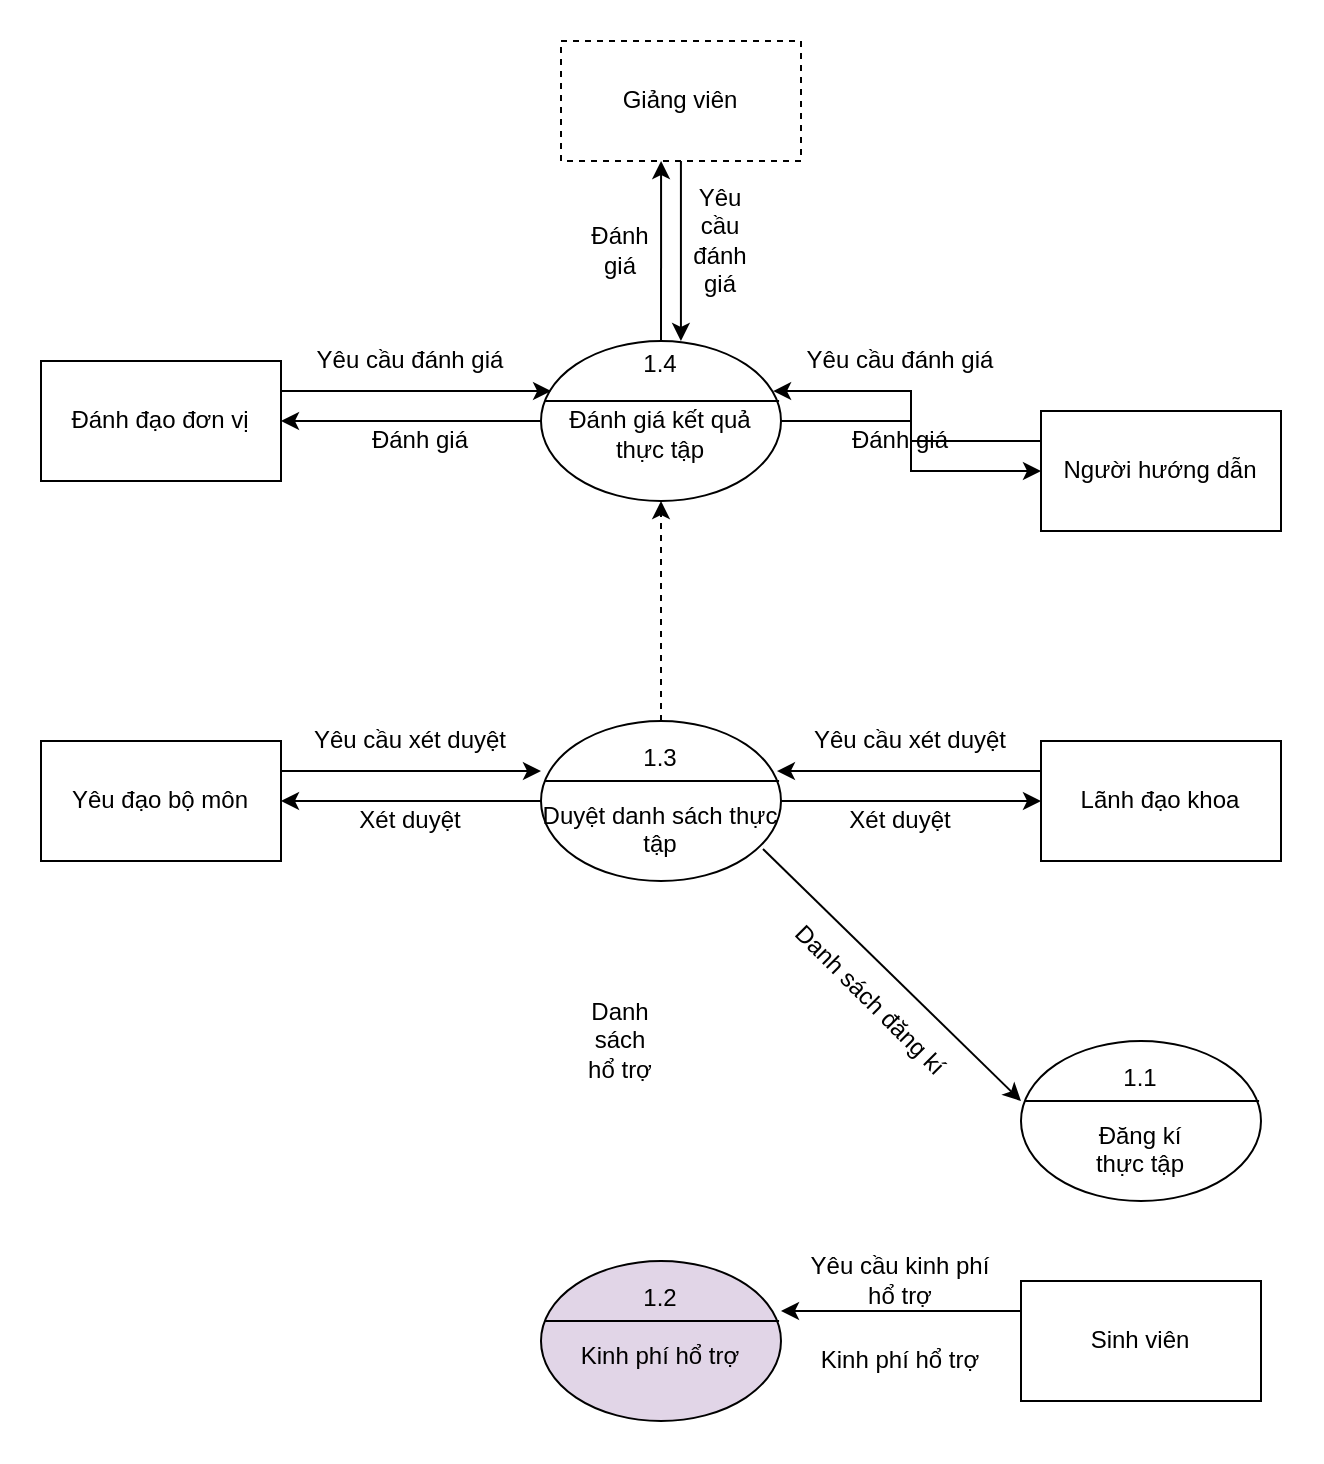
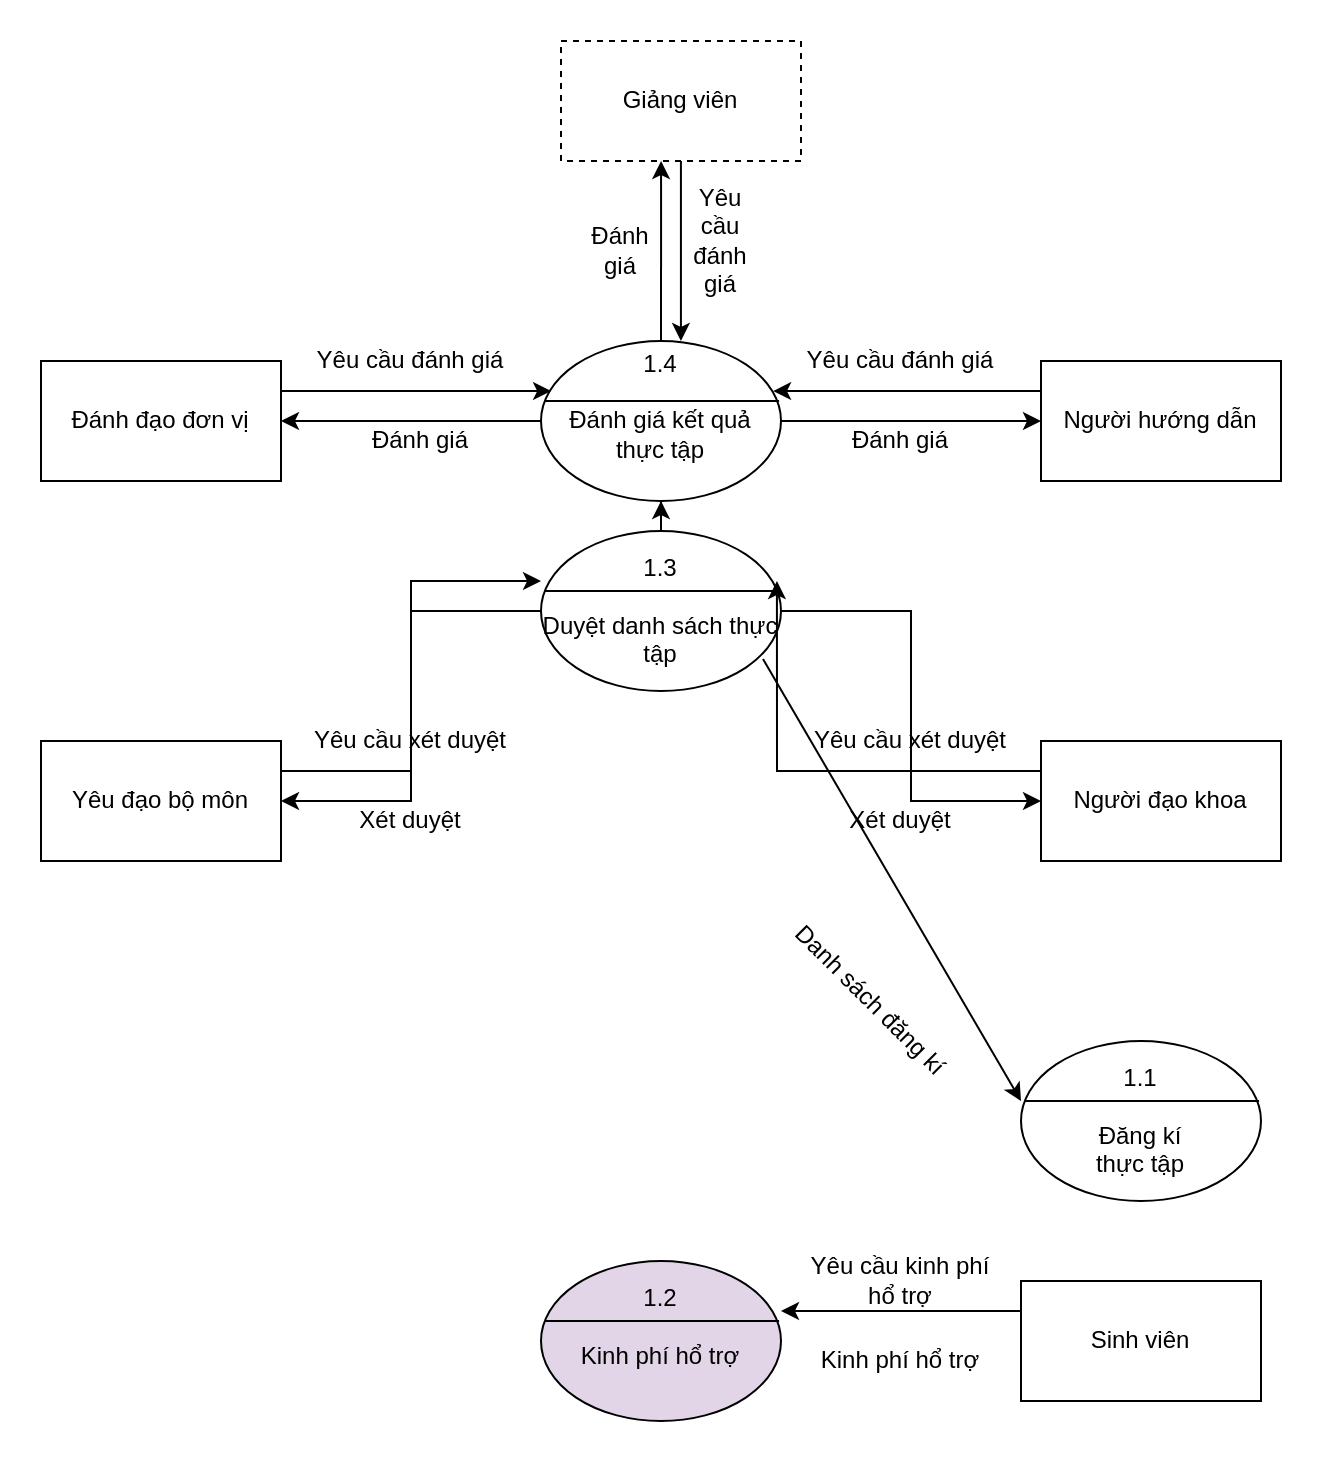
(1161, 471) -> (1161, 421)
(661, 801) -> (661, 611)
(1161, 801) -> (1161, 801)
(621, 1041) -> none
